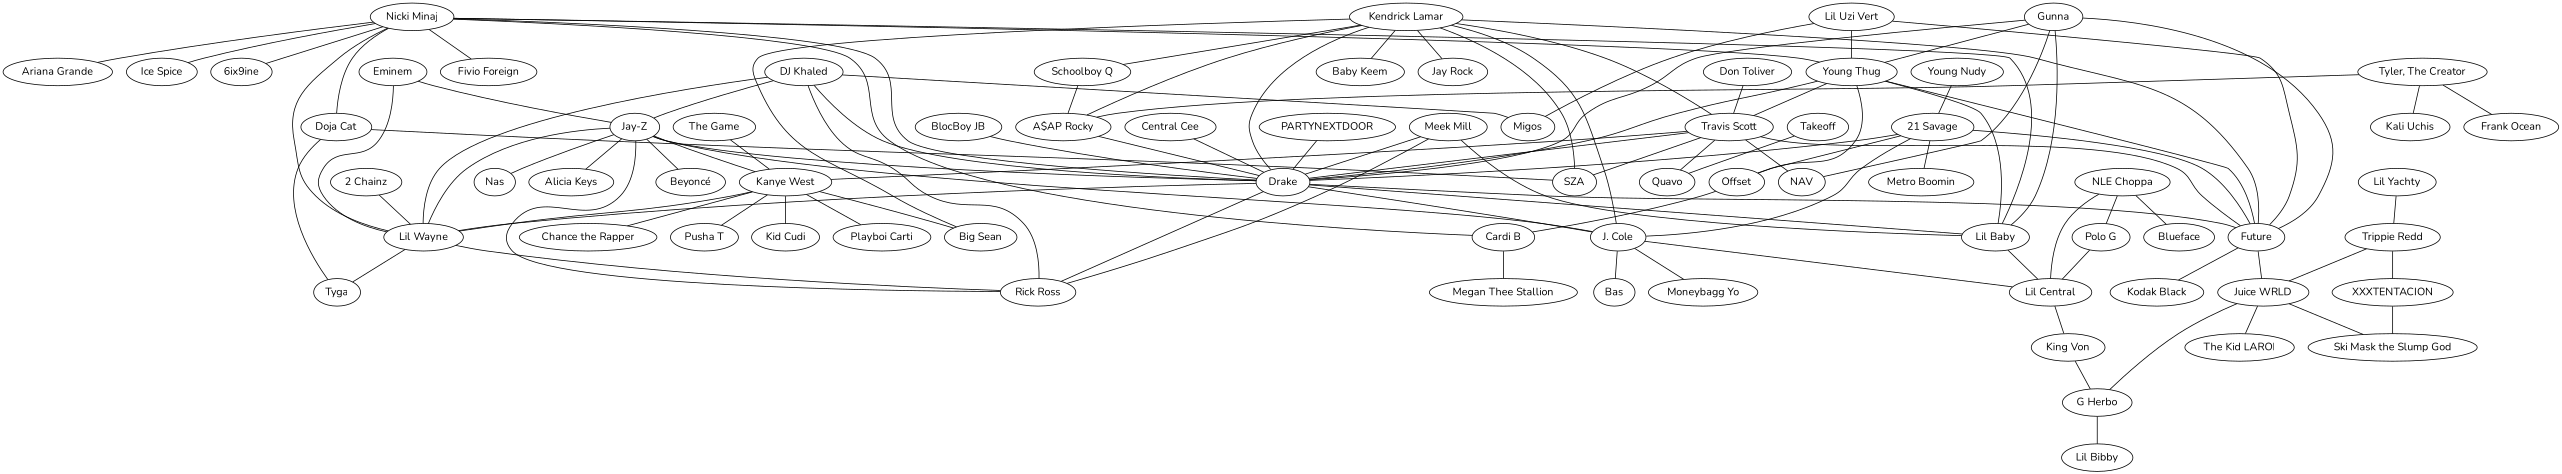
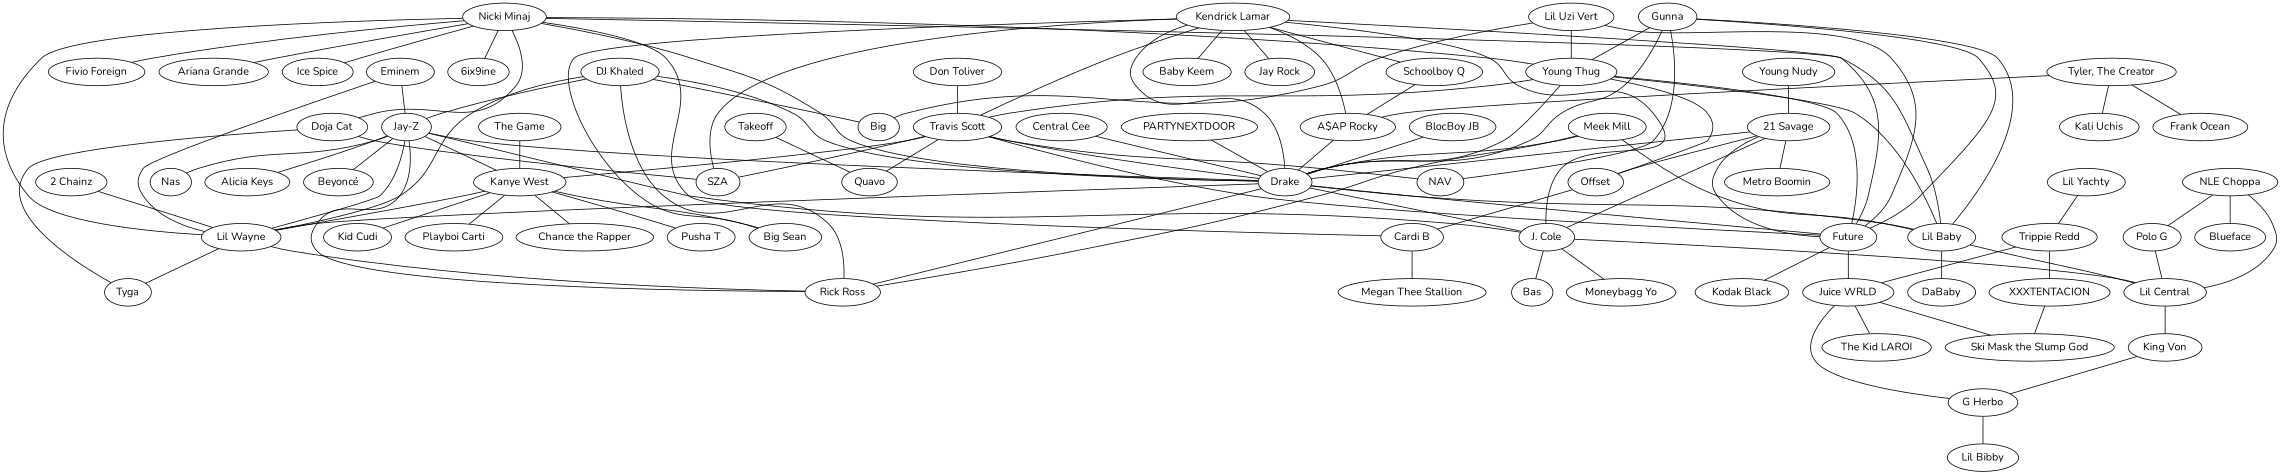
(1528, 127) -> (879, 127)
none -> (1942, 292)
